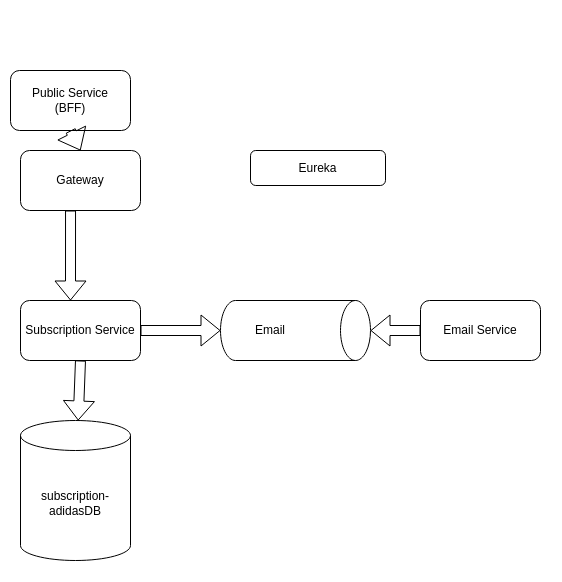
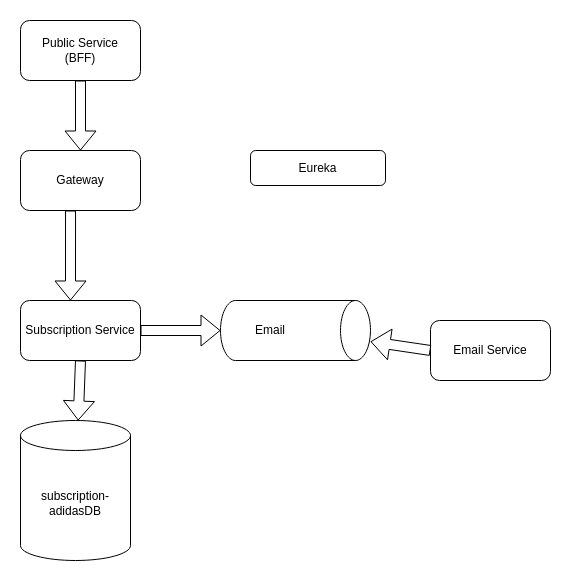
(71, 101) -> (81, 51)
(481, 331) -> (491, 351)
